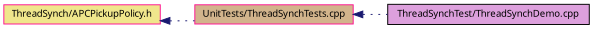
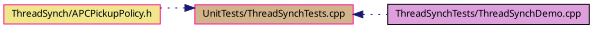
(488, 14) -> (488, 14)
(182, 21) -> (173, 8)
